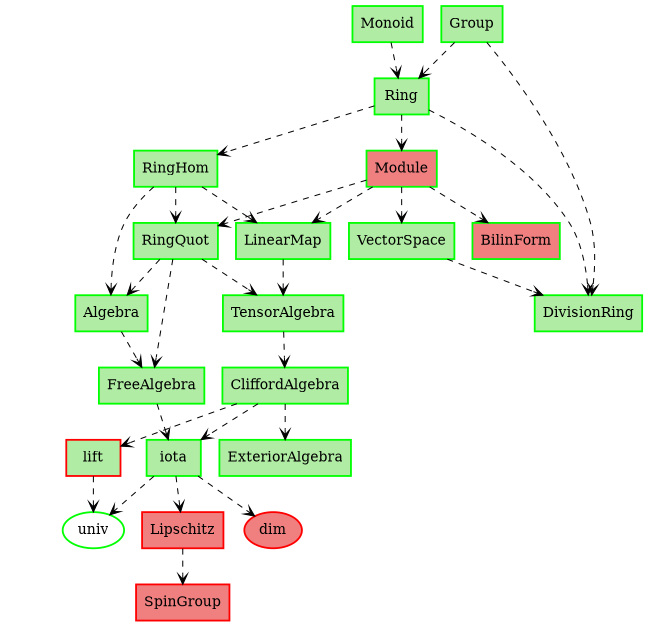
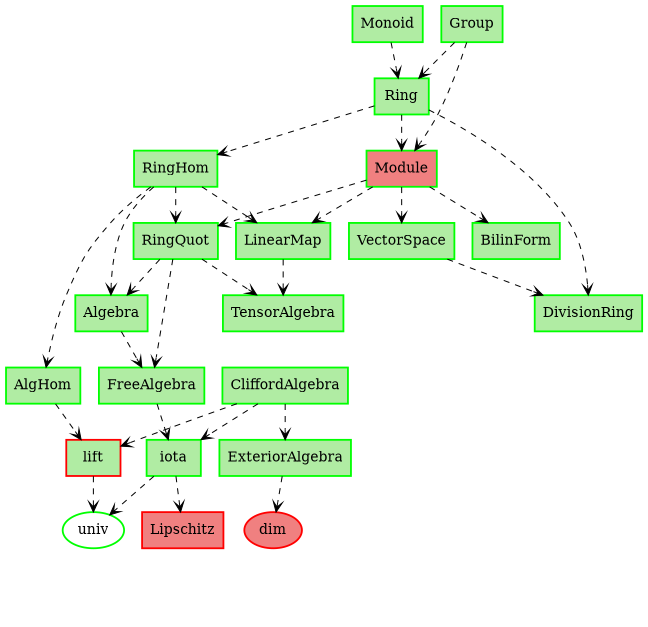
(563, 155) -> (447, 94)
(516, 241) -> (516, 241)
(284, 345) -> none
none -> (43, 386)
(222, 493) -> (280, 489)
(183, 602) -> none
